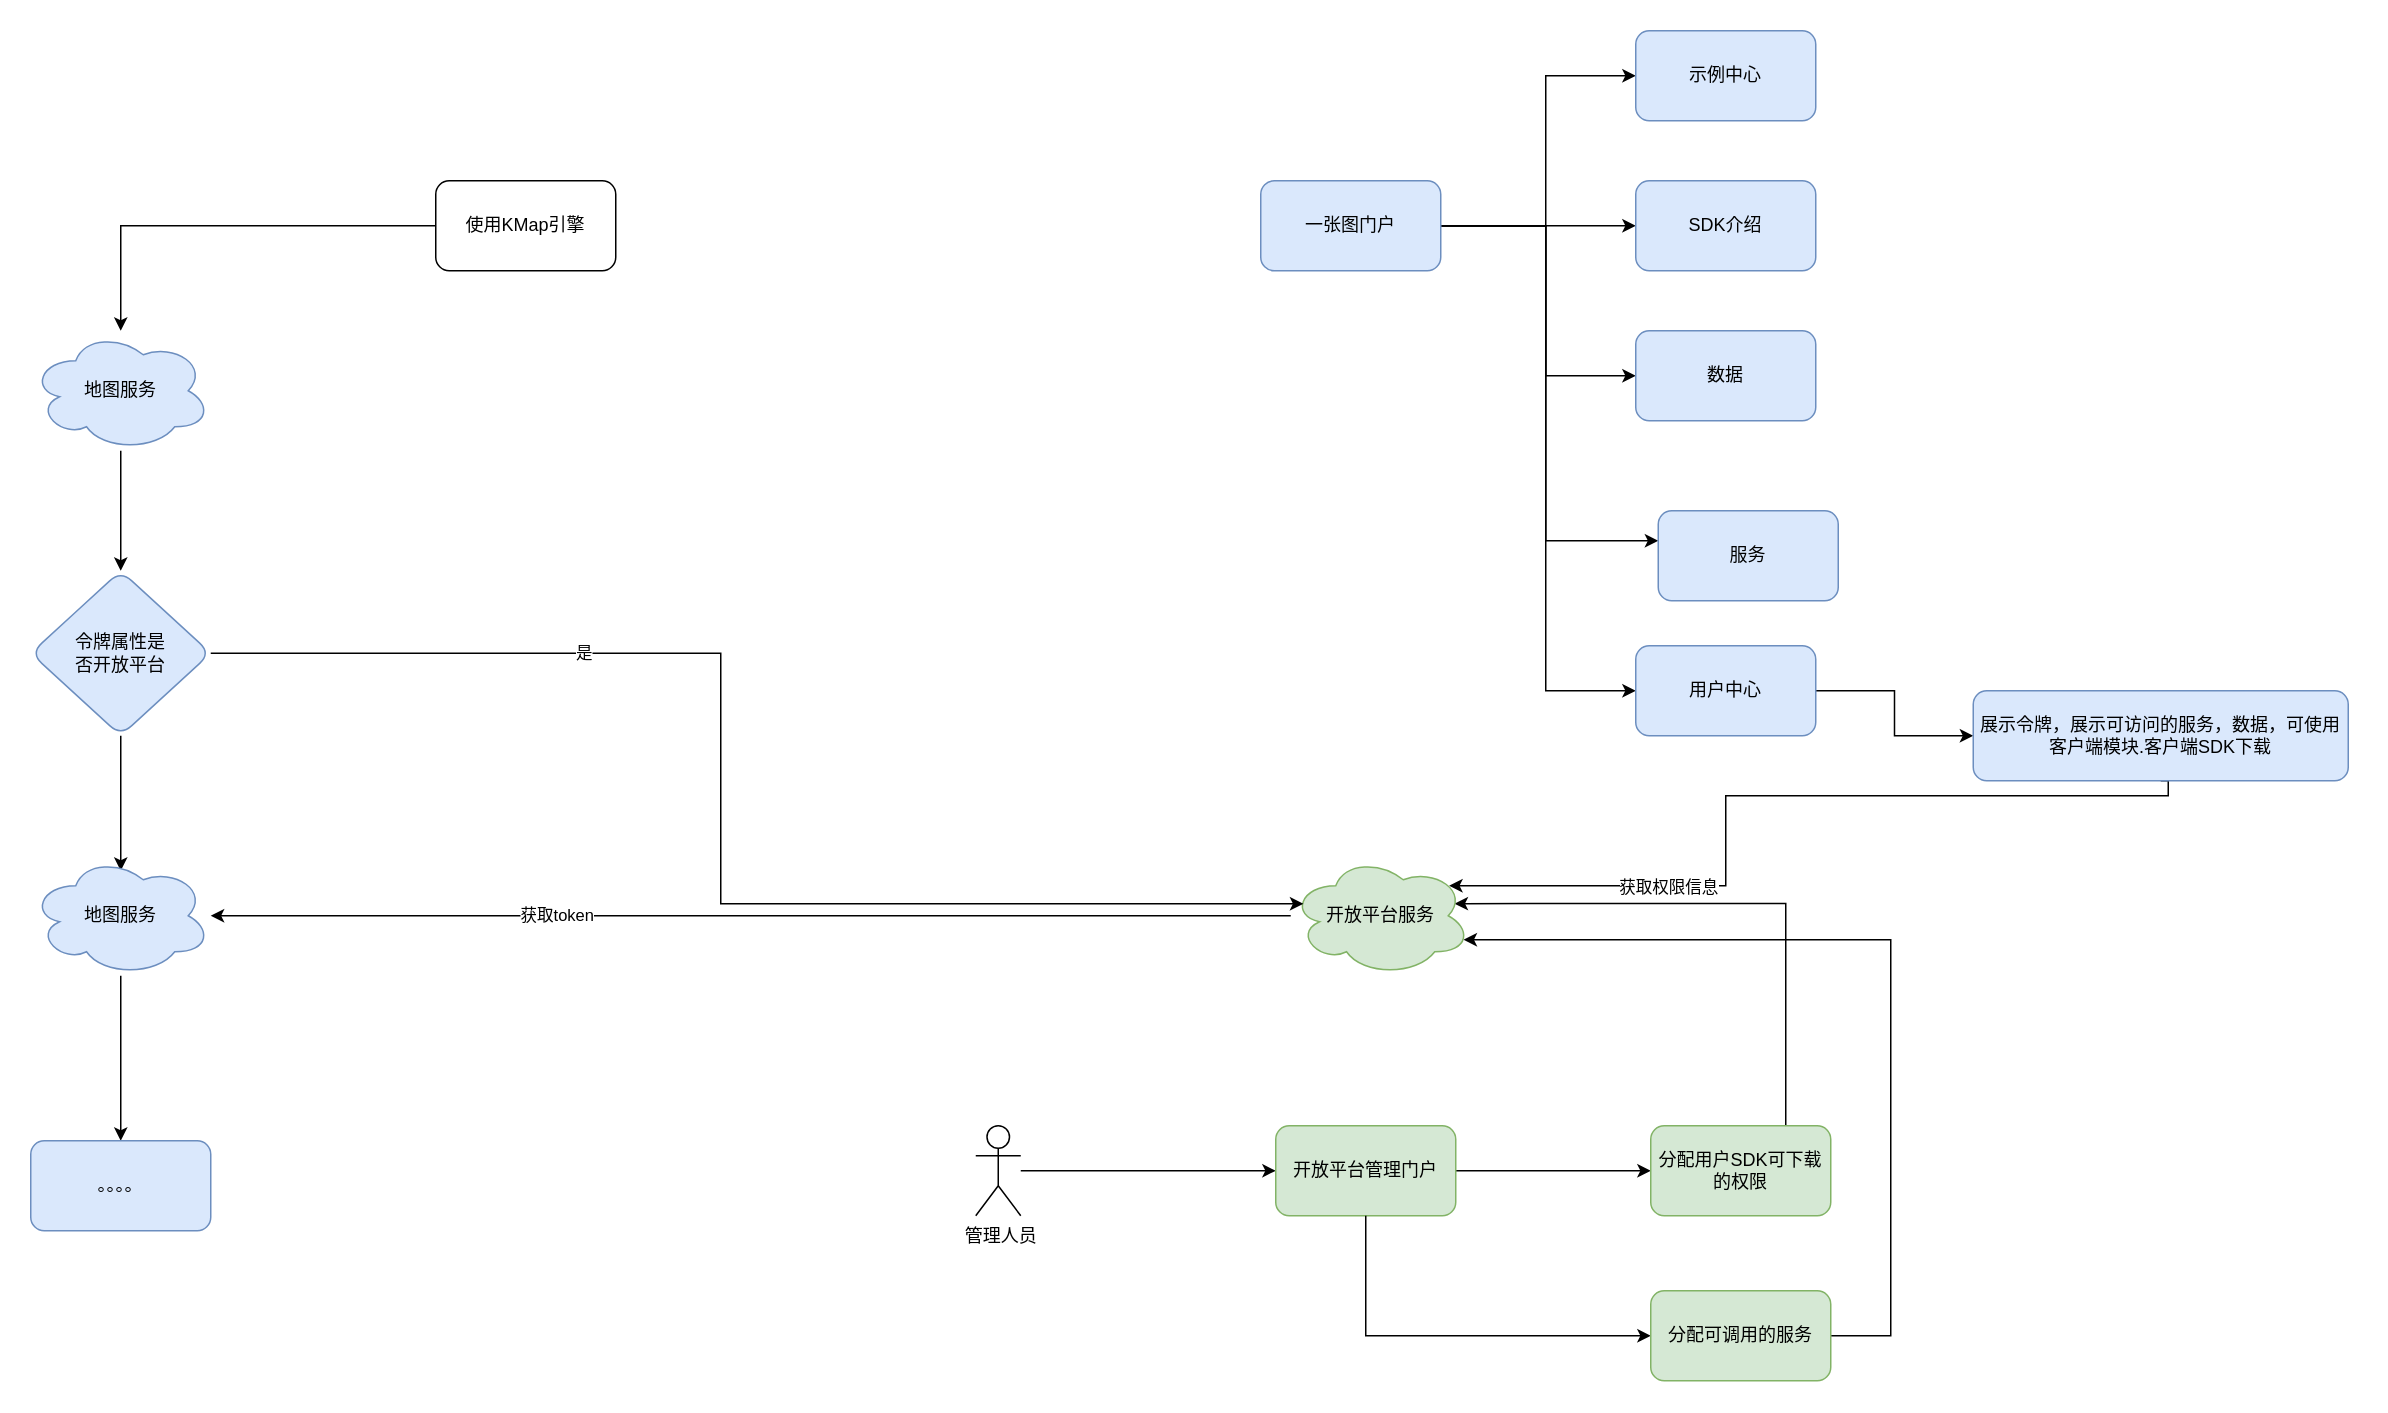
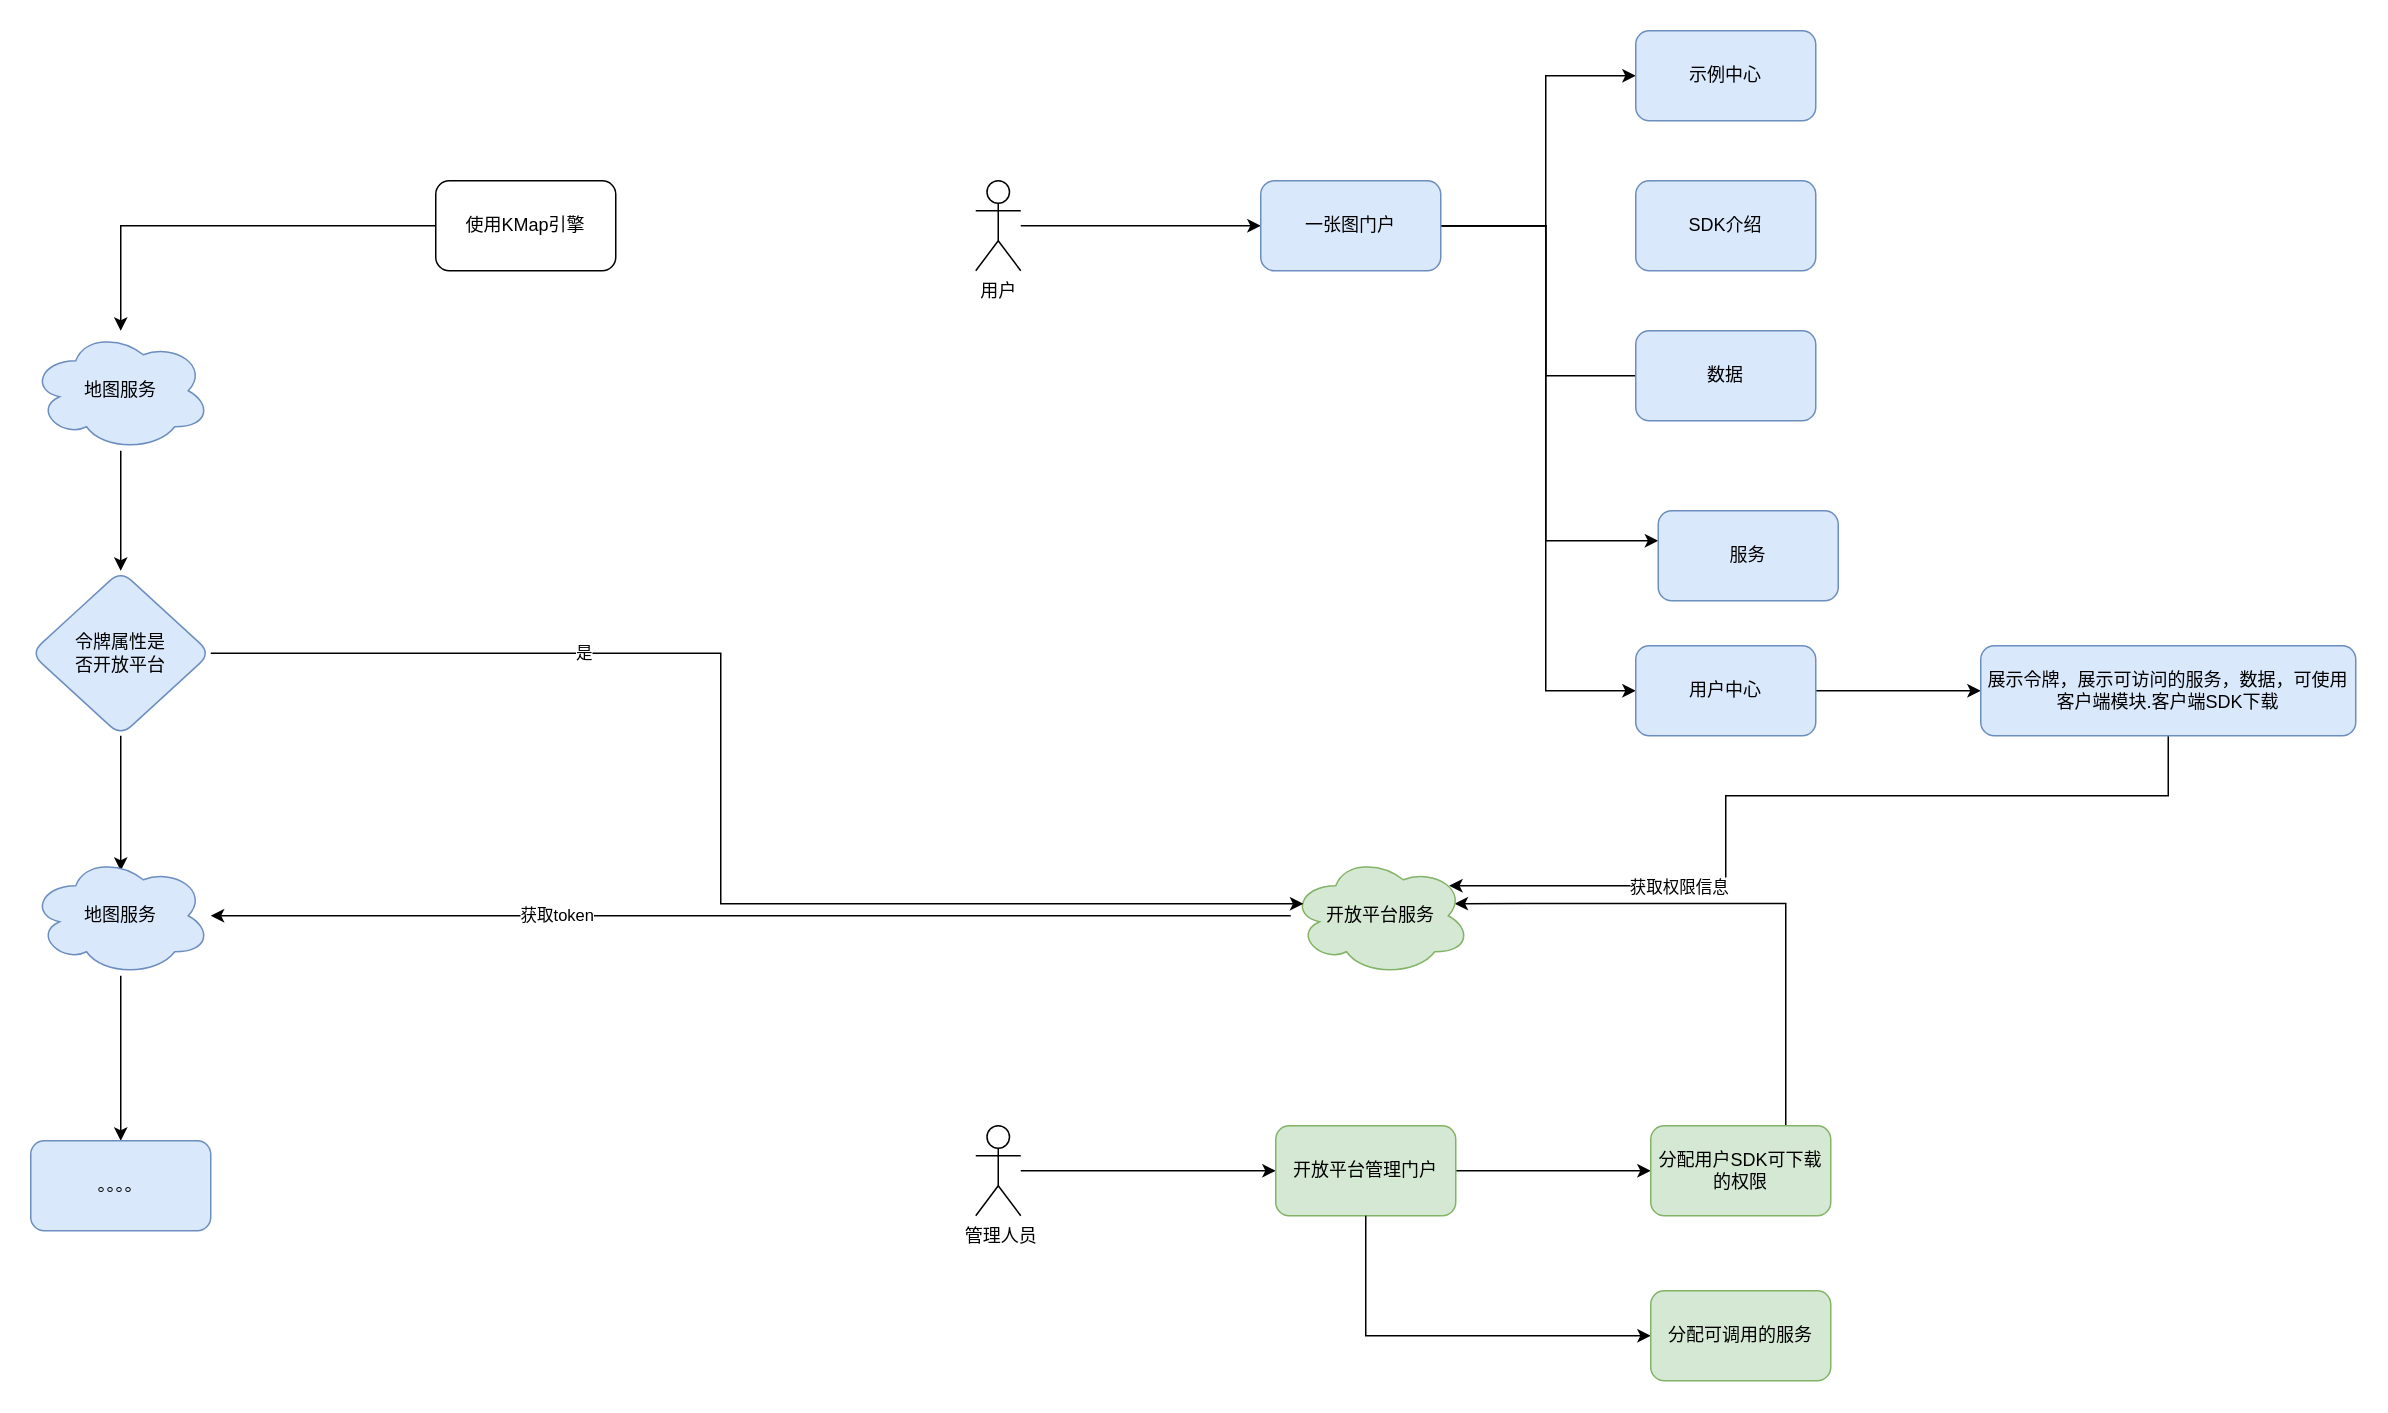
none -> (998, 226)
none -> (1136, 226)
(1587, 226) -> none
(1624, 376) -> (1628, 376)
(2161, 736) -> (2168, 691)
(1891, 960) -> none
